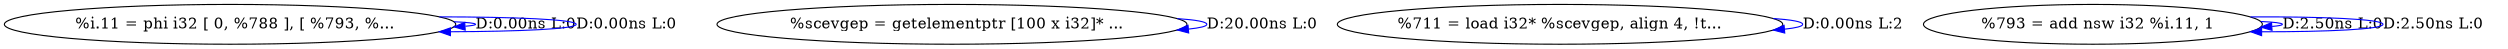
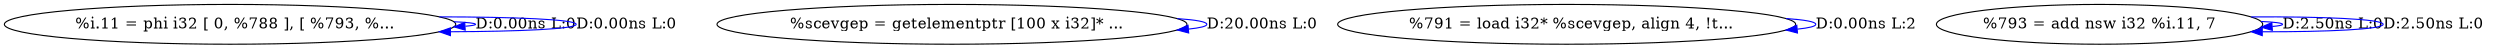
(1560, 24) -> (1567, 24)
(2093, 24) -> (2100, 24)
